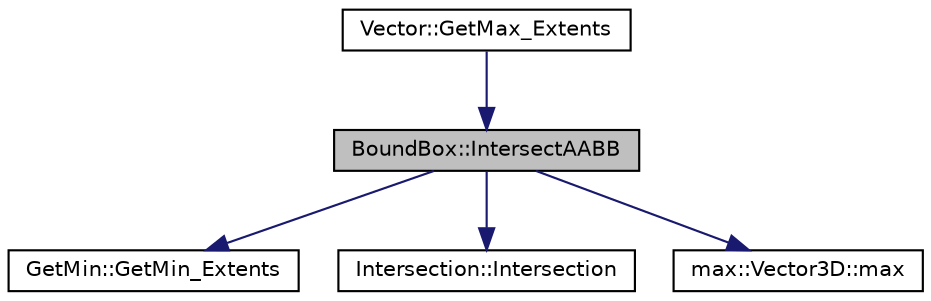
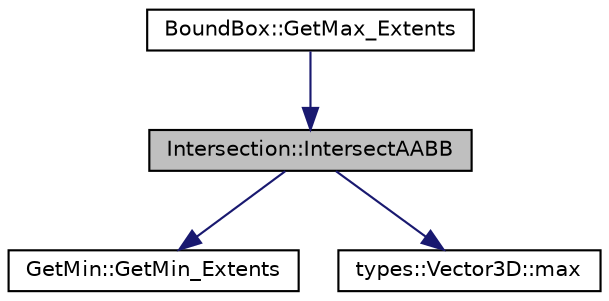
(487, 30) -> (310, 30)
(487, 150) -> (310, 150)
(487, 271) -> none
(798, 271) -> (469, 271)
